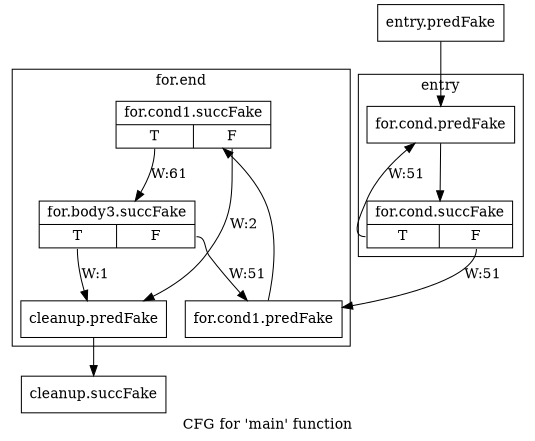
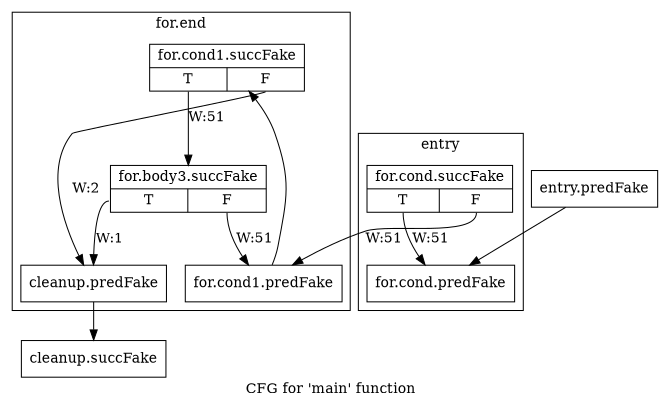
(440, 167) -> none
(170, 175) -> (207, 118)
